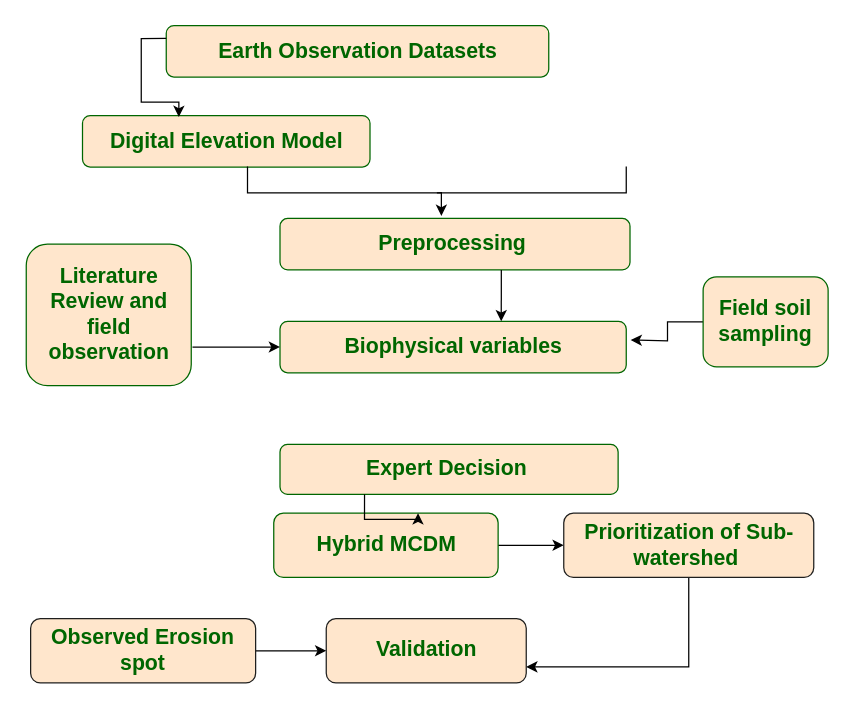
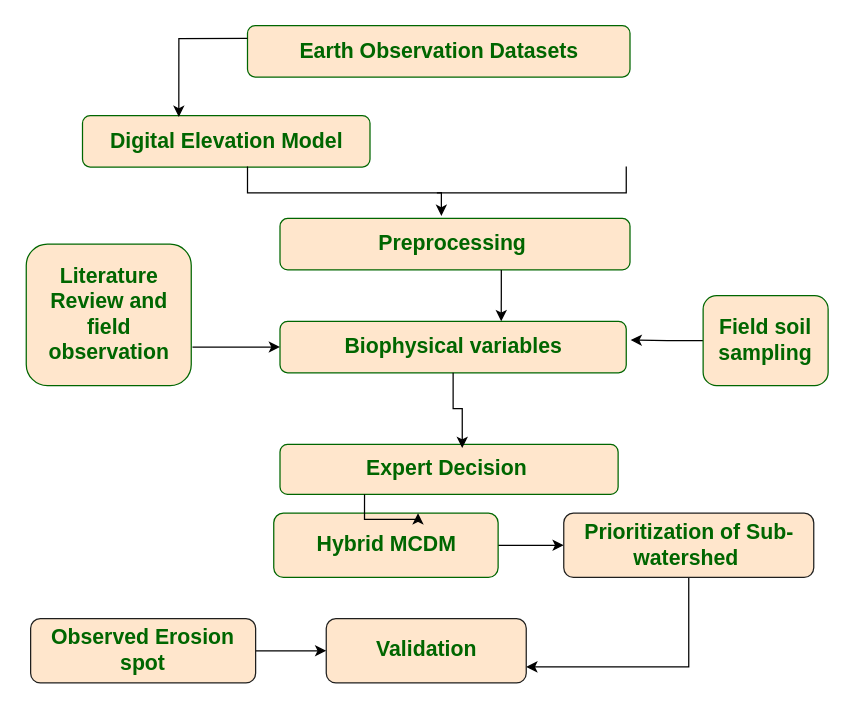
(358, 51) -> (439, 51)
(766, 322) -> (766, 341)
none -> (455, 409)
